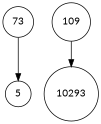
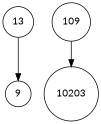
(18, 22) -> (18, 22)
(18, 94) -> (18, 94)
(71, 94) -> (71, 94)
